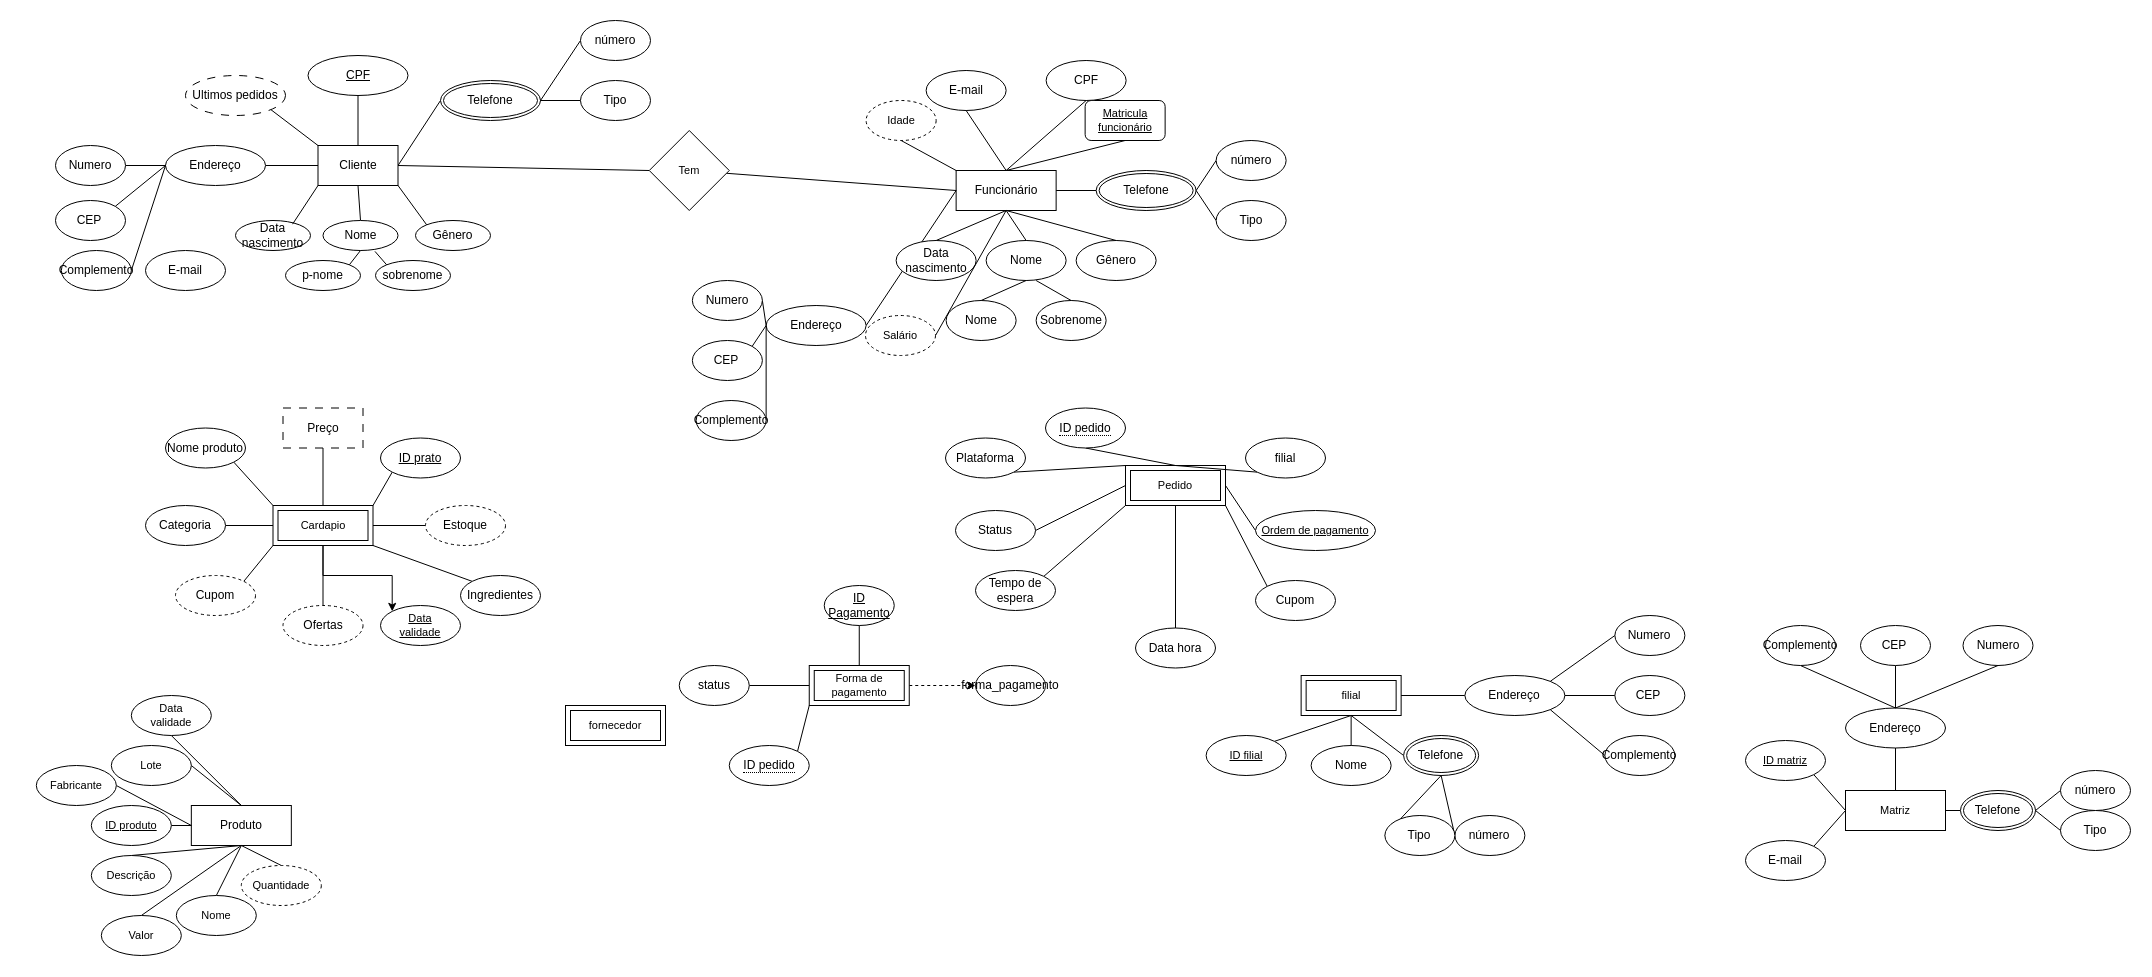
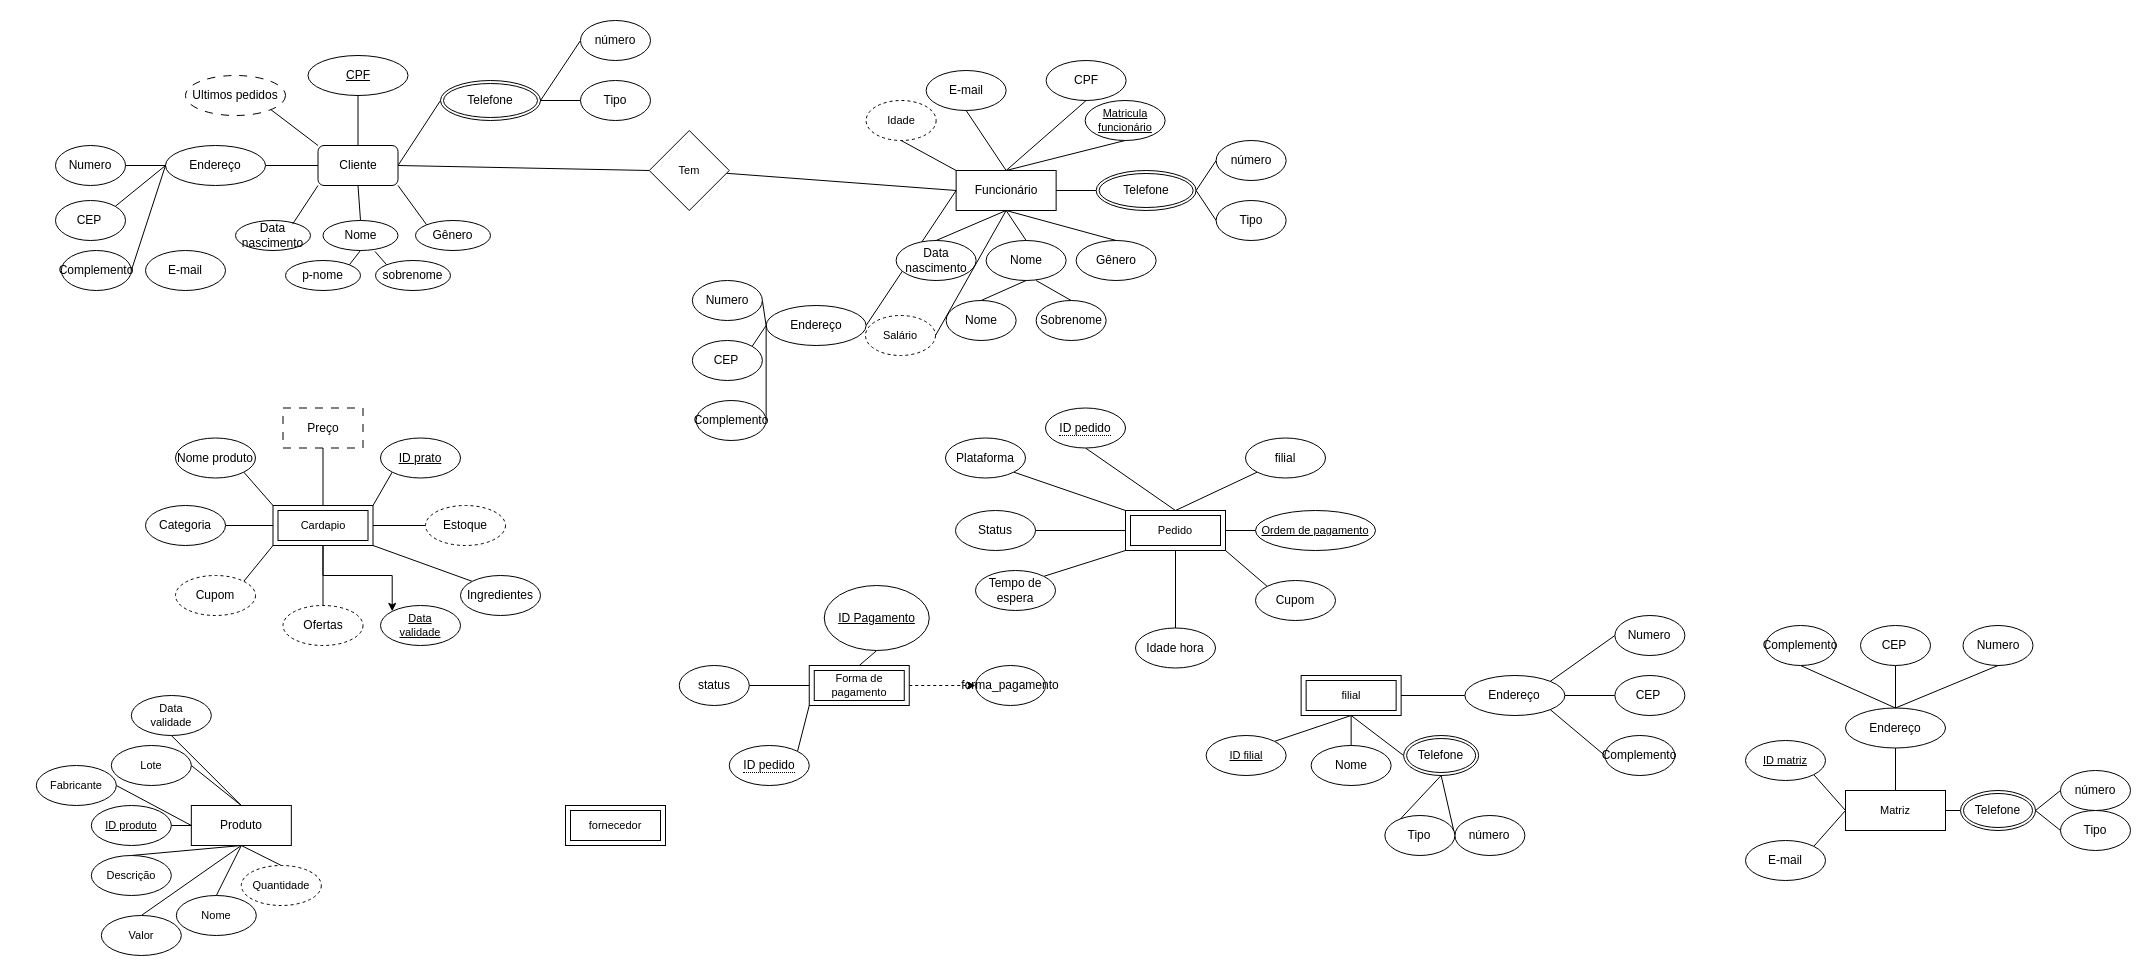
(1125, 121) -> (1125, 121)
(358, 166) -> (358, 166)
(206, 448) -> (216, 458)
(1176, 486) -> (1176, 531)
(859, 606) -> (877, 618)
(1176, 649) -> (1176, 649)
(616, 726) -> (616, 826)
